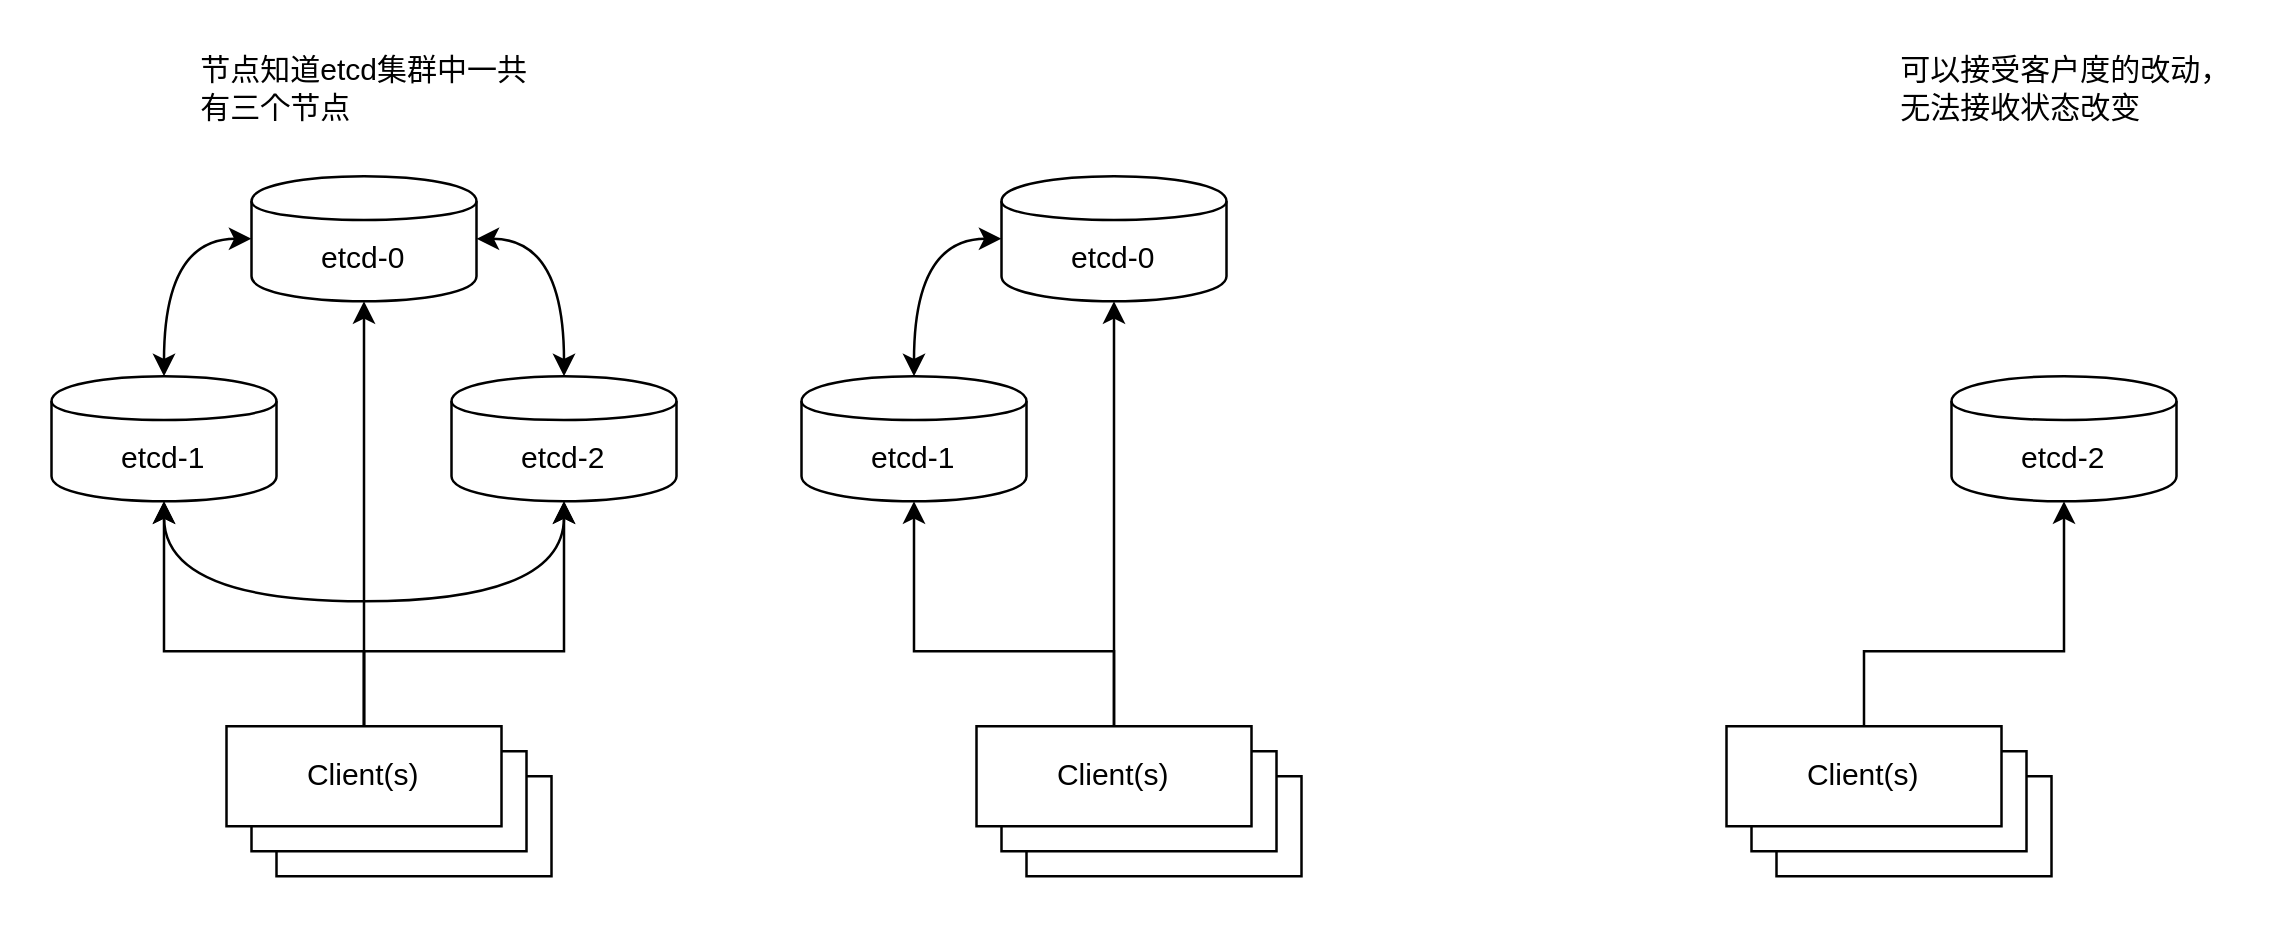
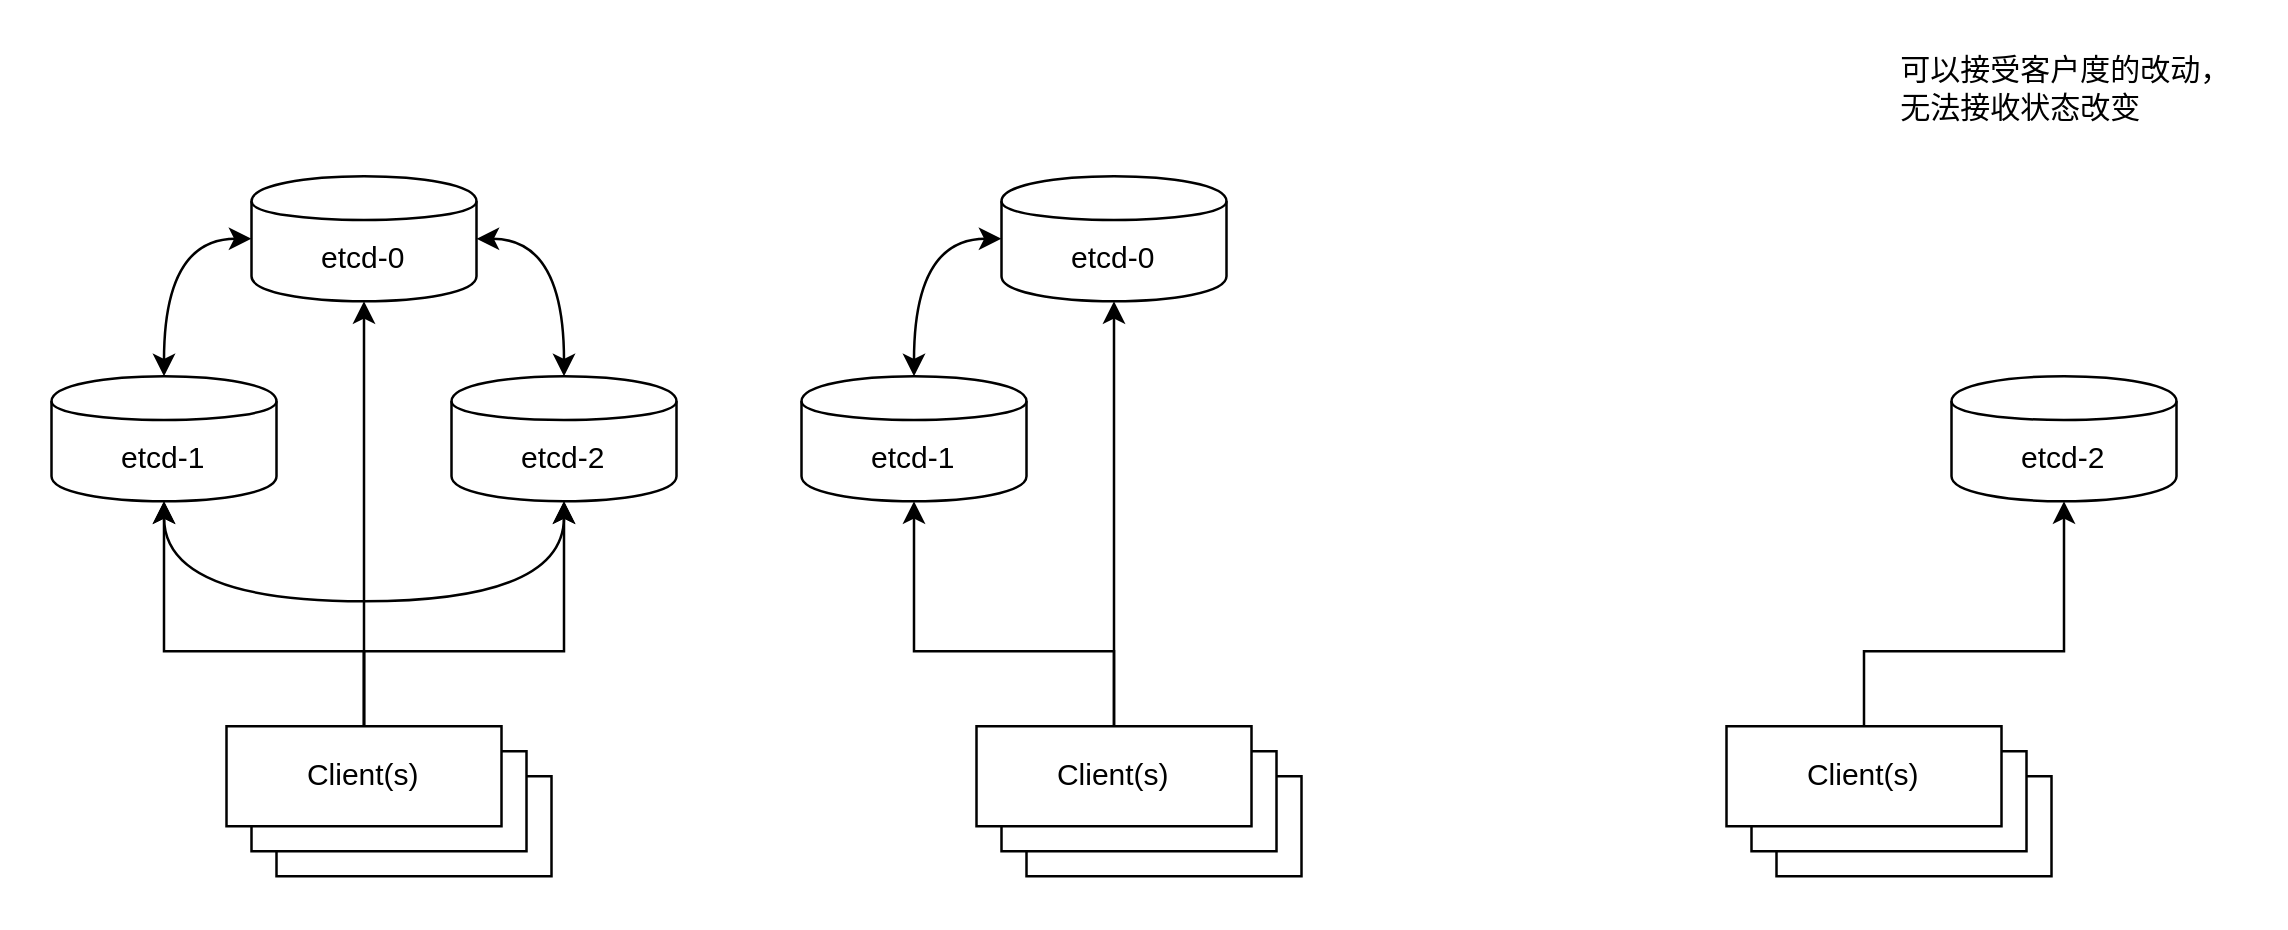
(364, 89) -> none
